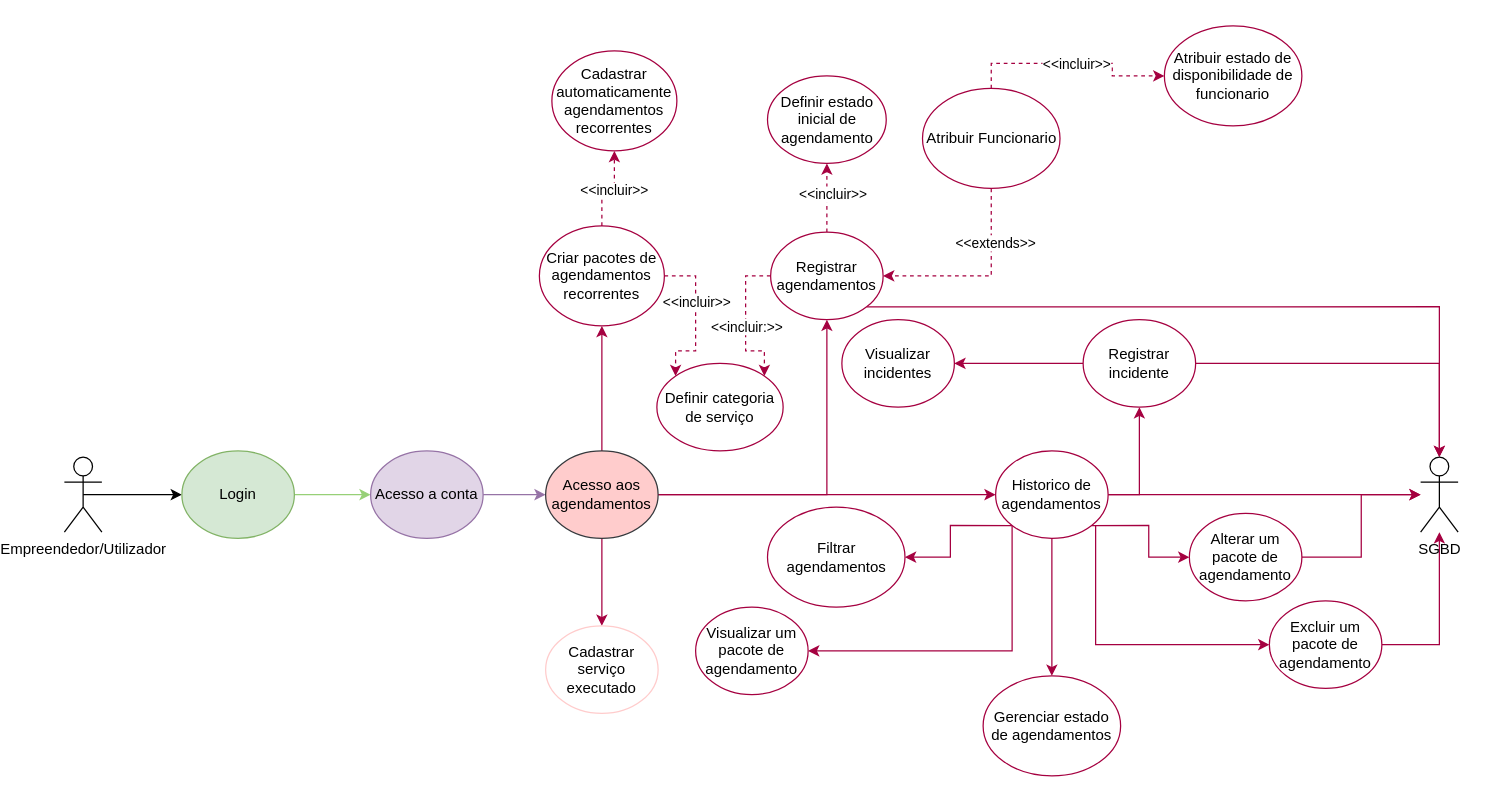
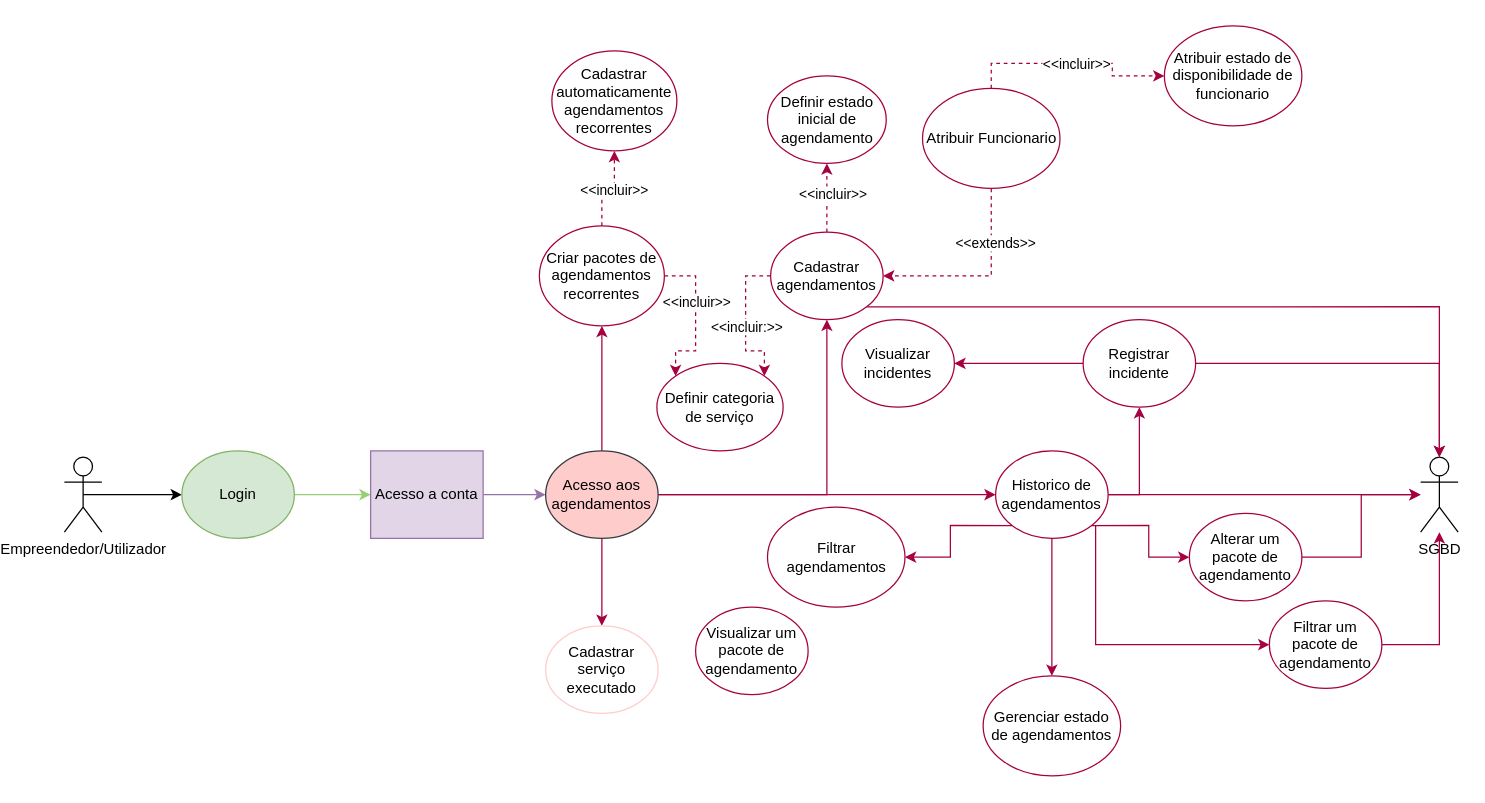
(827, 276) -> (827, 276)
(427, 494) -> (427, 494)
(1326, 644) -> (1326, 644)
(976, 651) -> none
